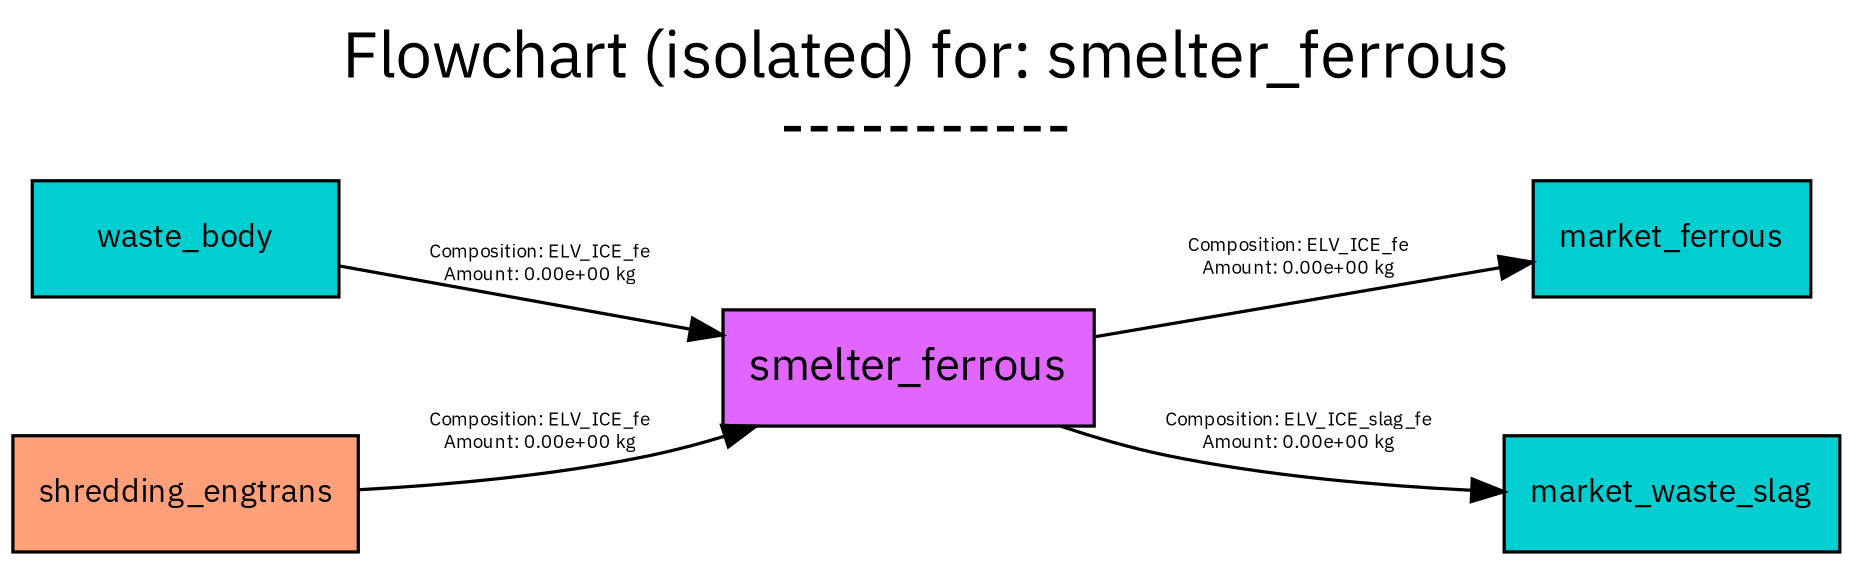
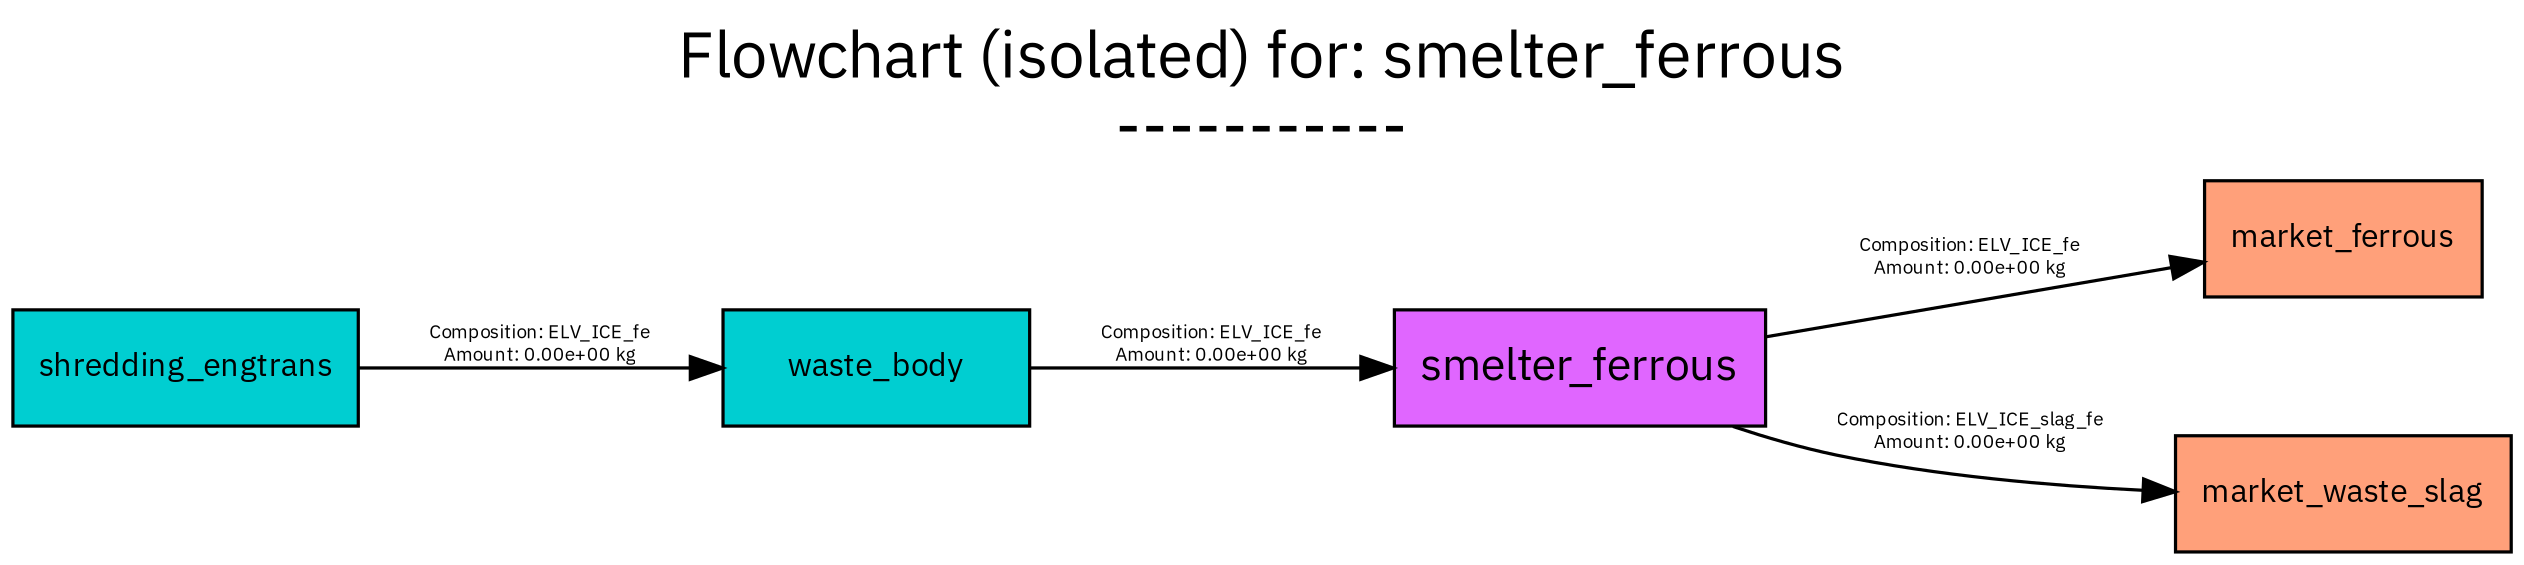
(1672, 239) -> (2343, 239)
(543, 473) -> (524, 368)
(186, 494) -> (186, 368)
(1672, 494) -> (2343, 494)
